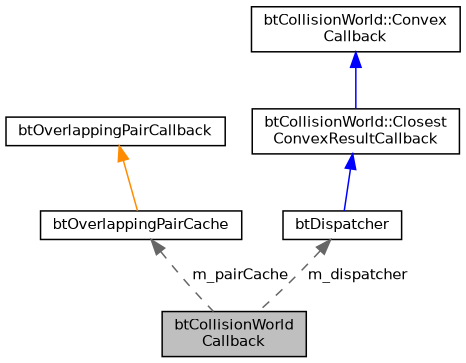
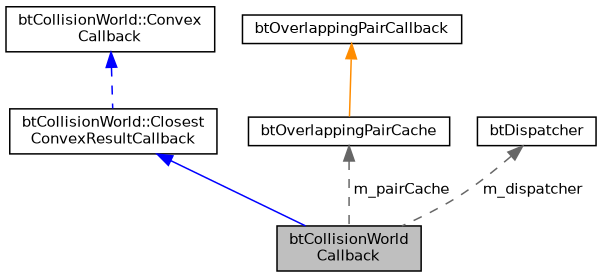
(356, 88) -> (112, 88)
(347, 190) -> (238, 193)
